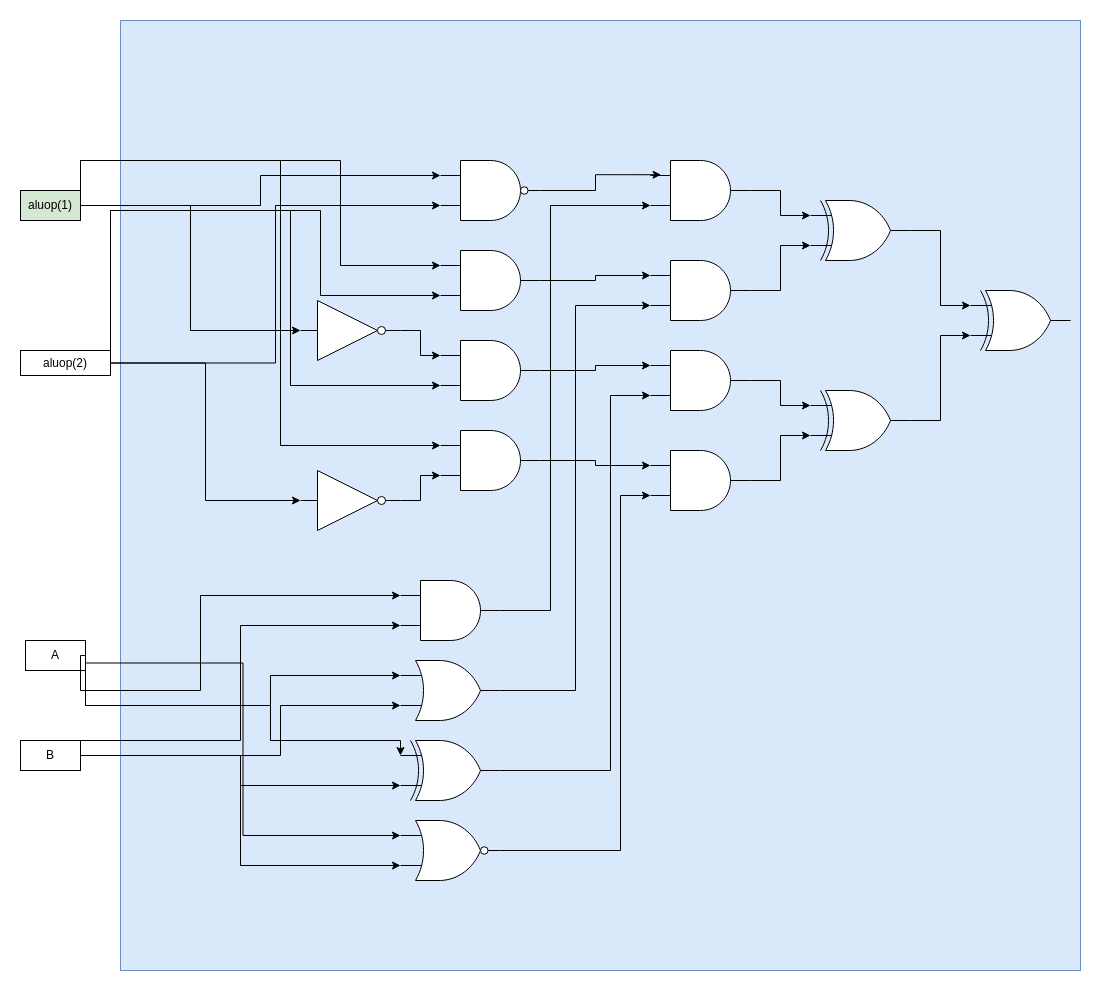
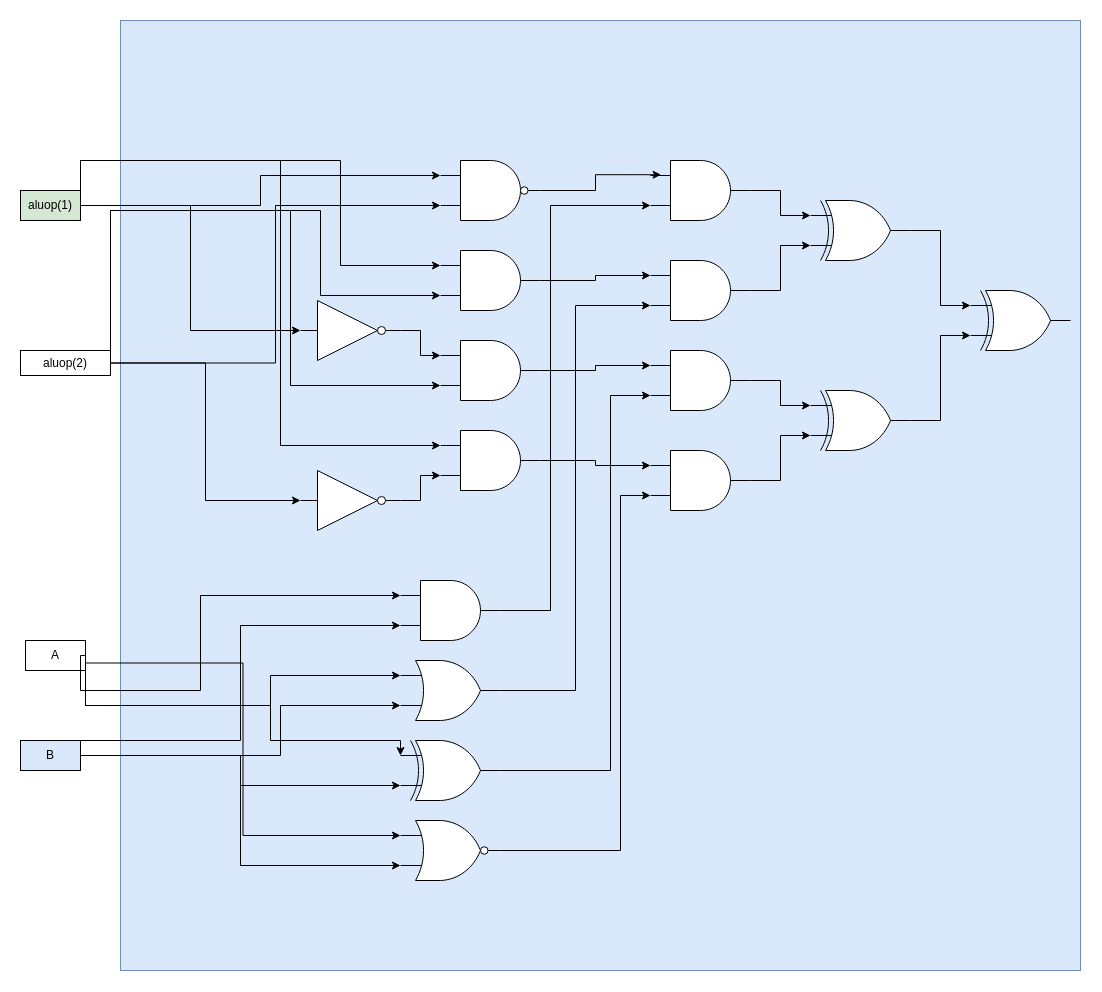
(51, 756) -> (51, 756)
